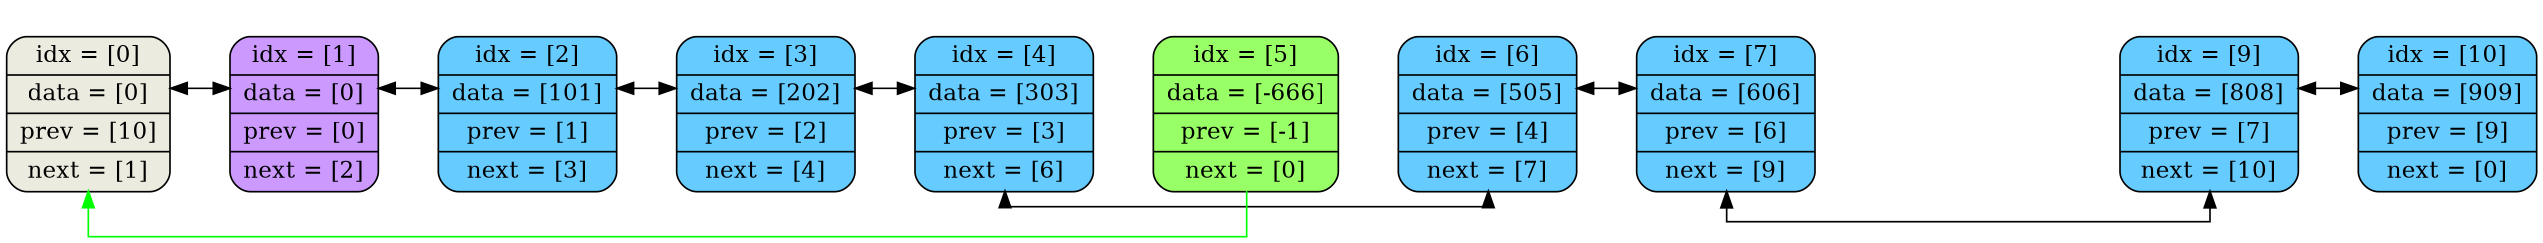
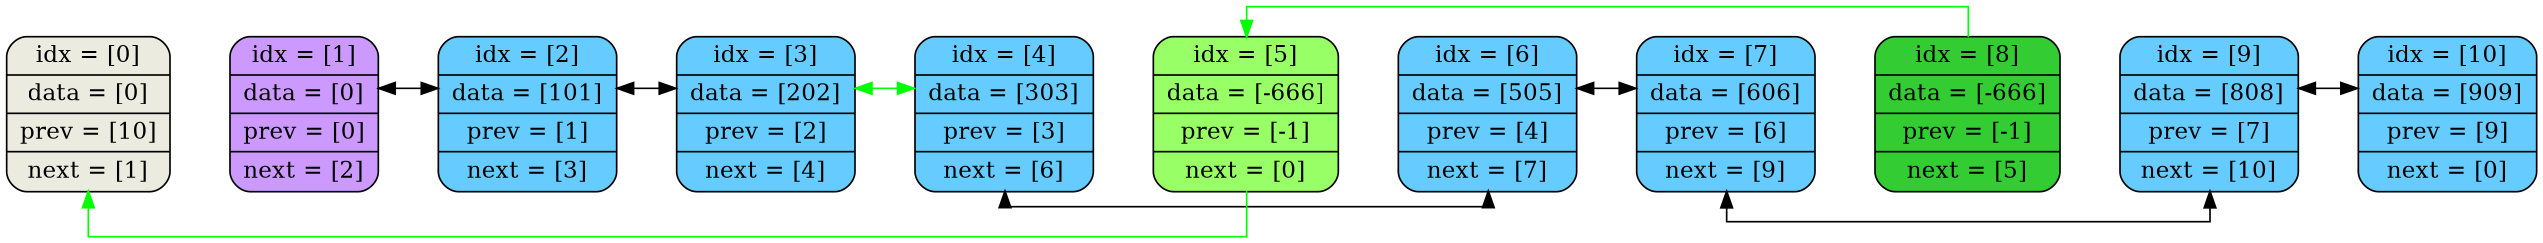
(200, 88) -> none
(885, 88) -> (885, 88)
none -> (1968, 114)
